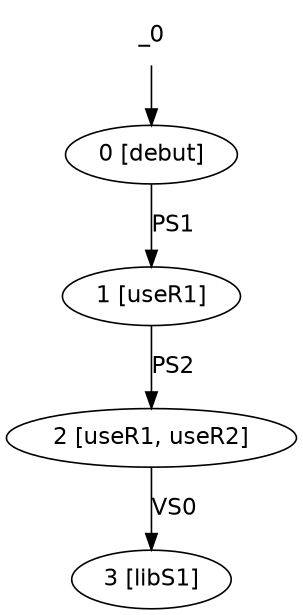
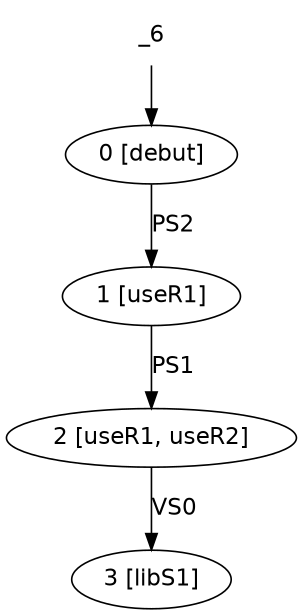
(151, 36) -> (151, 36)
(173, 225) -> (173, 225)
(173, 367) -> (173, 367)
